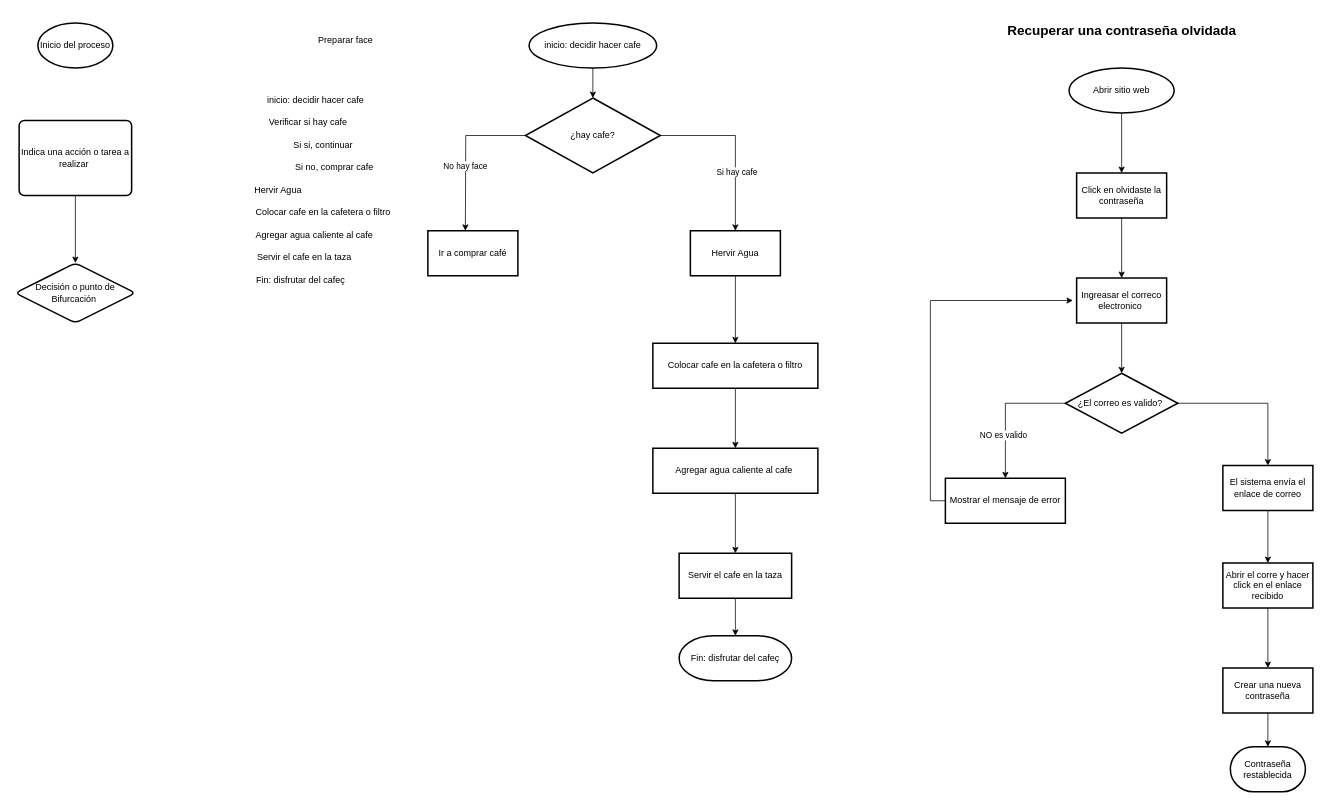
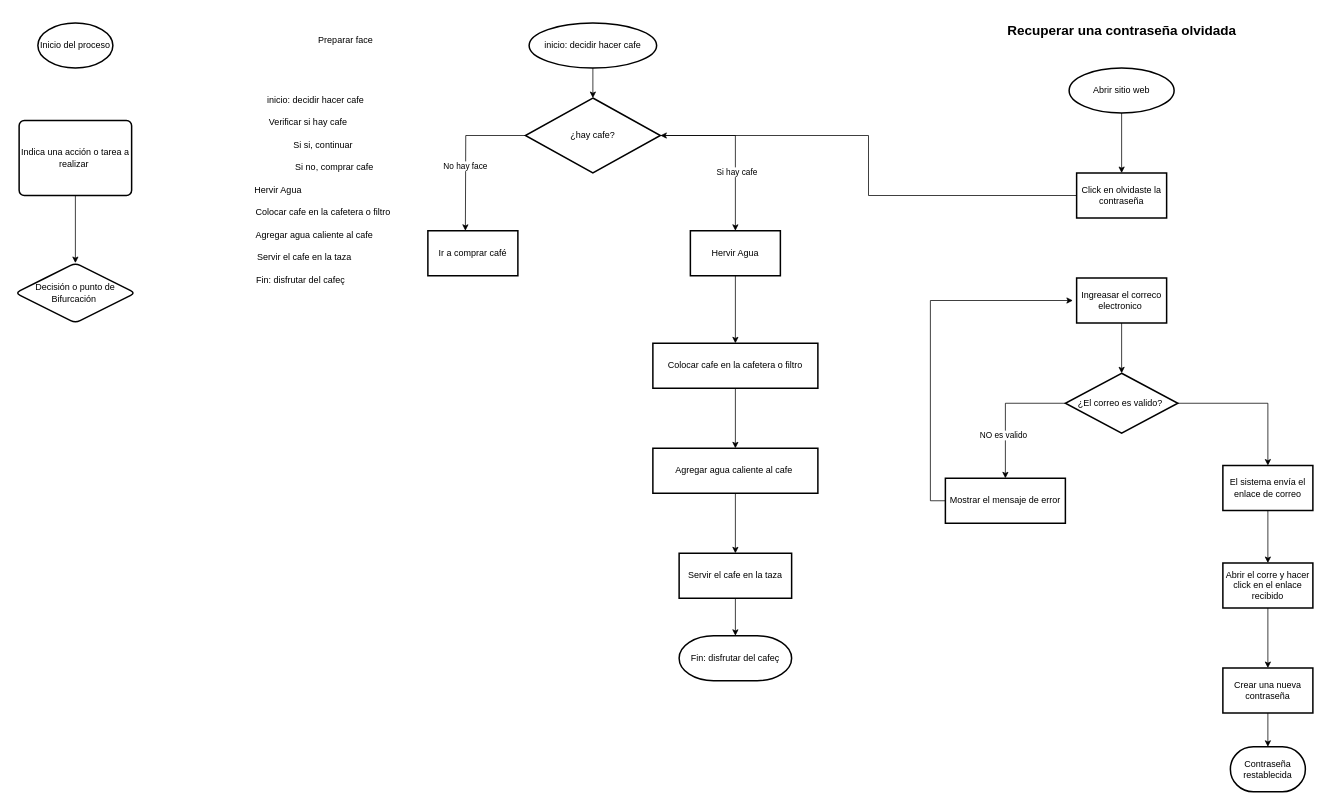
(1122, 245) -> (878, 195)
